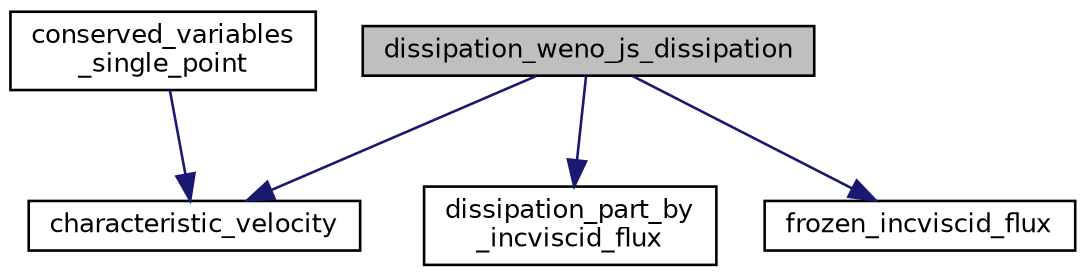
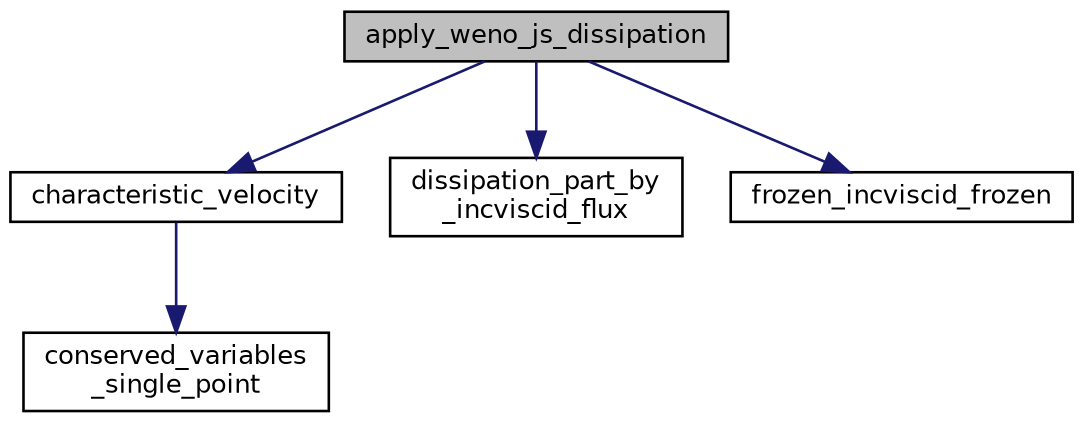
(588, 51) -> (536, 37)
(178, 132) -> (176, 264)
(920, 226) -> (902, 197)
